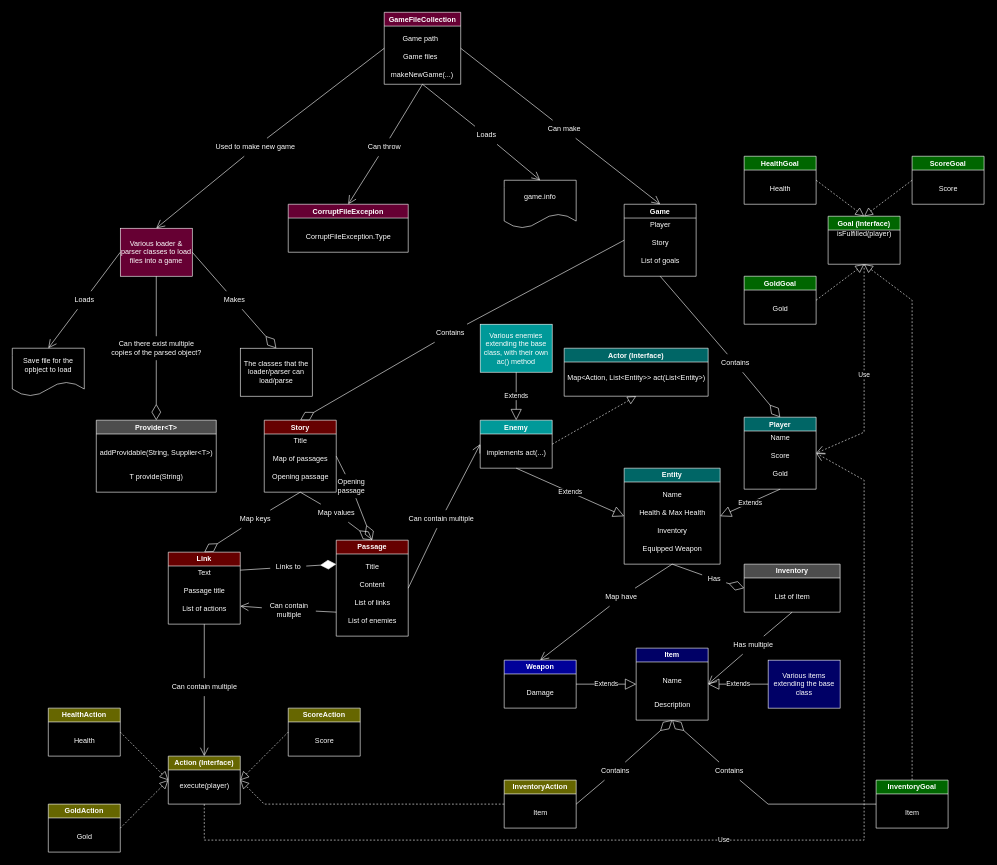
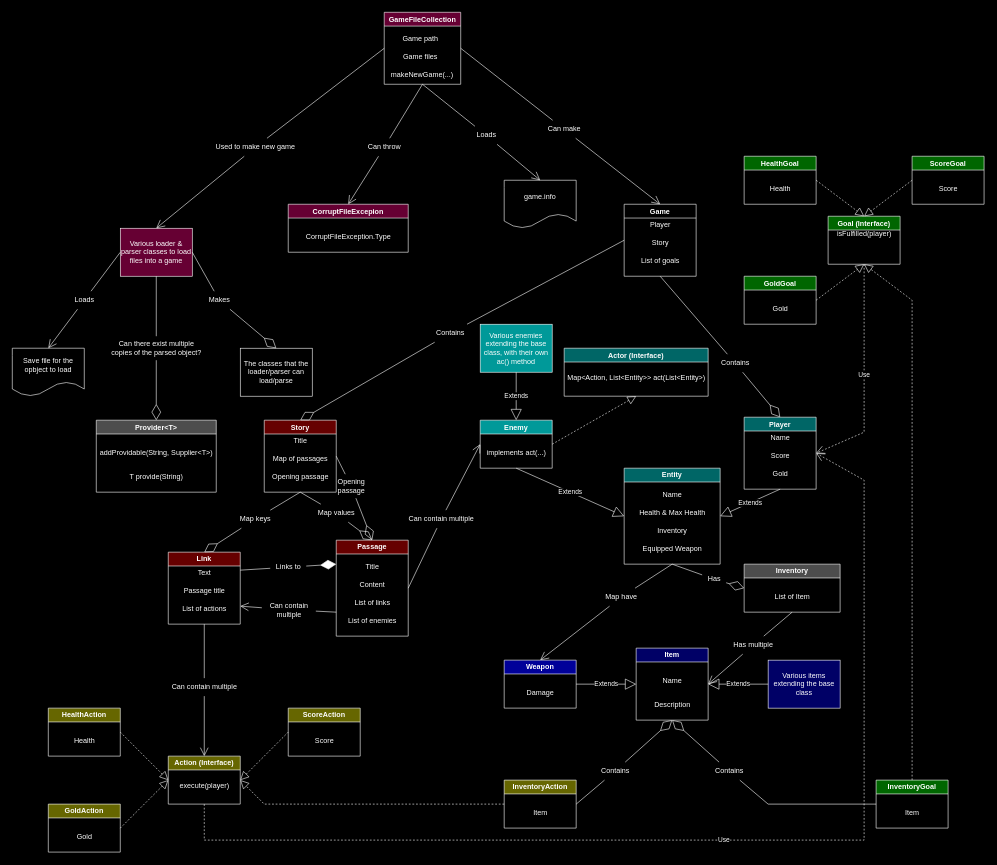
(234, 300) -> (219, 300)
